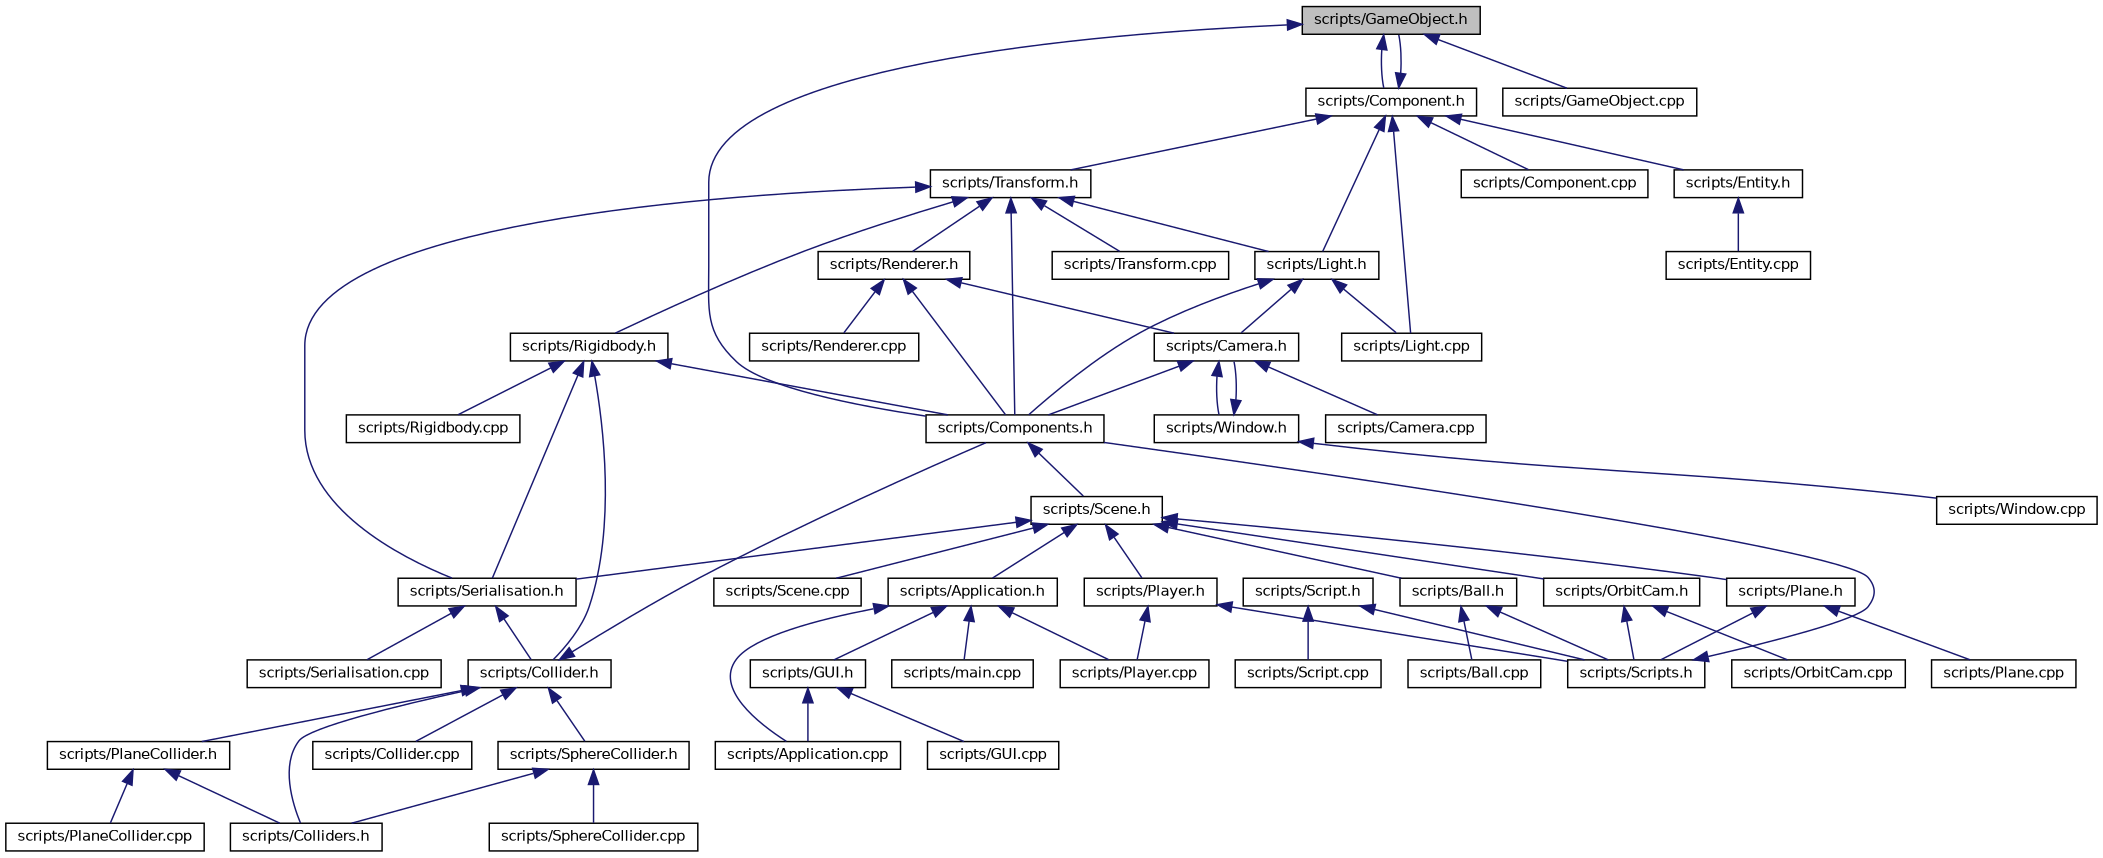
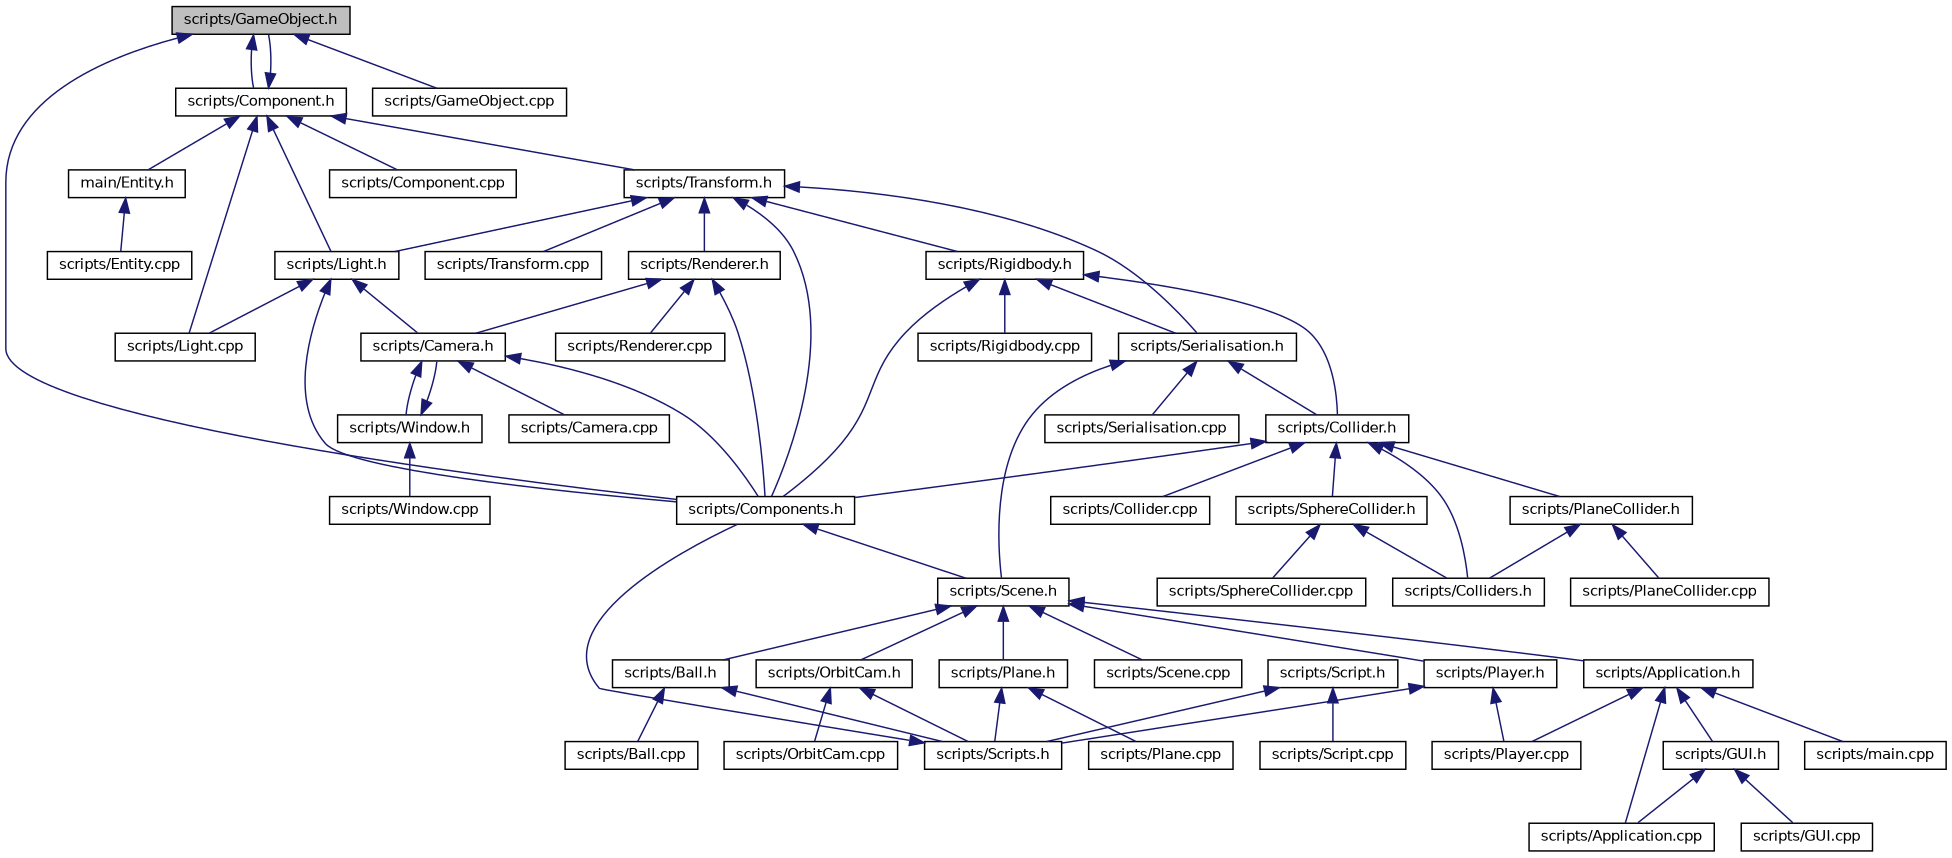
(1738, 184) -> (127, 184)
(796, 551) -> (1014, 448)
